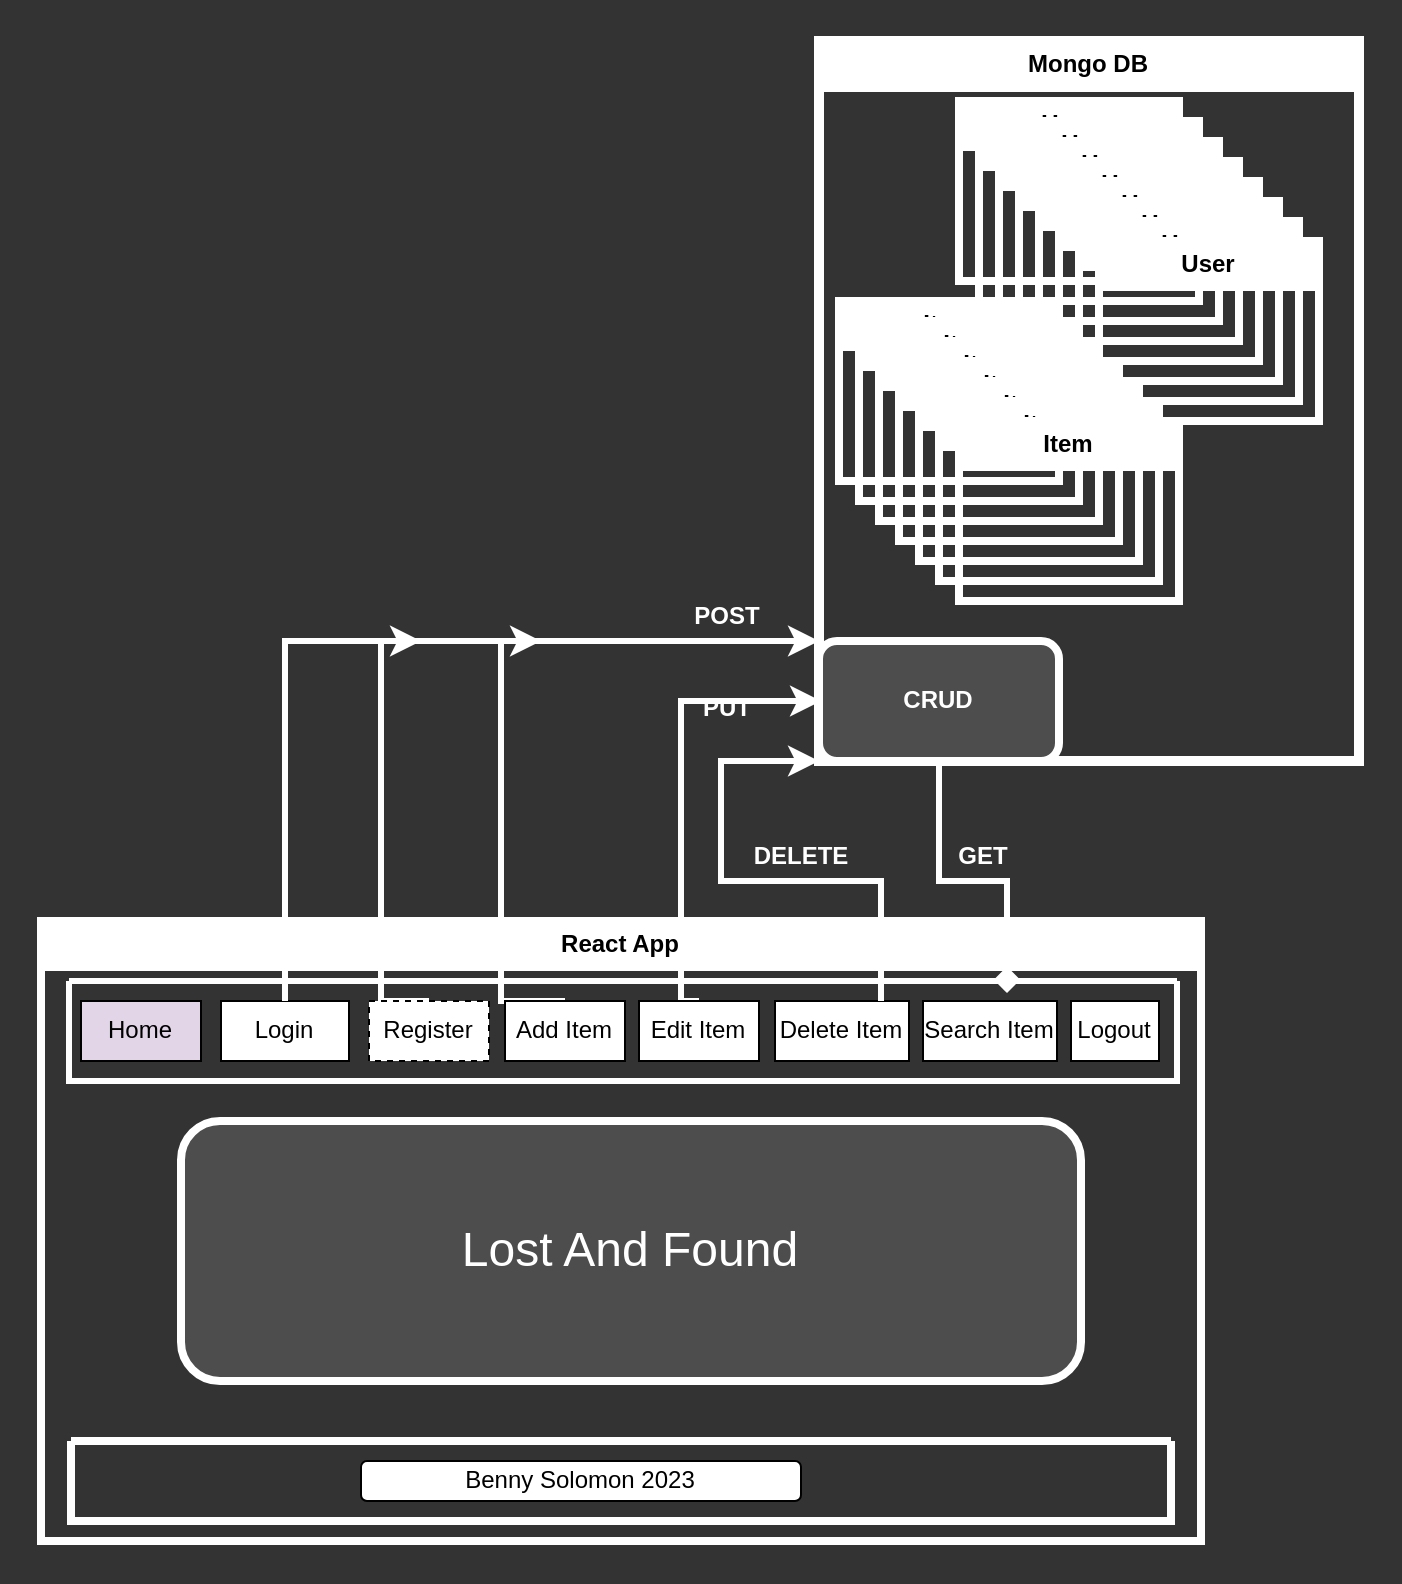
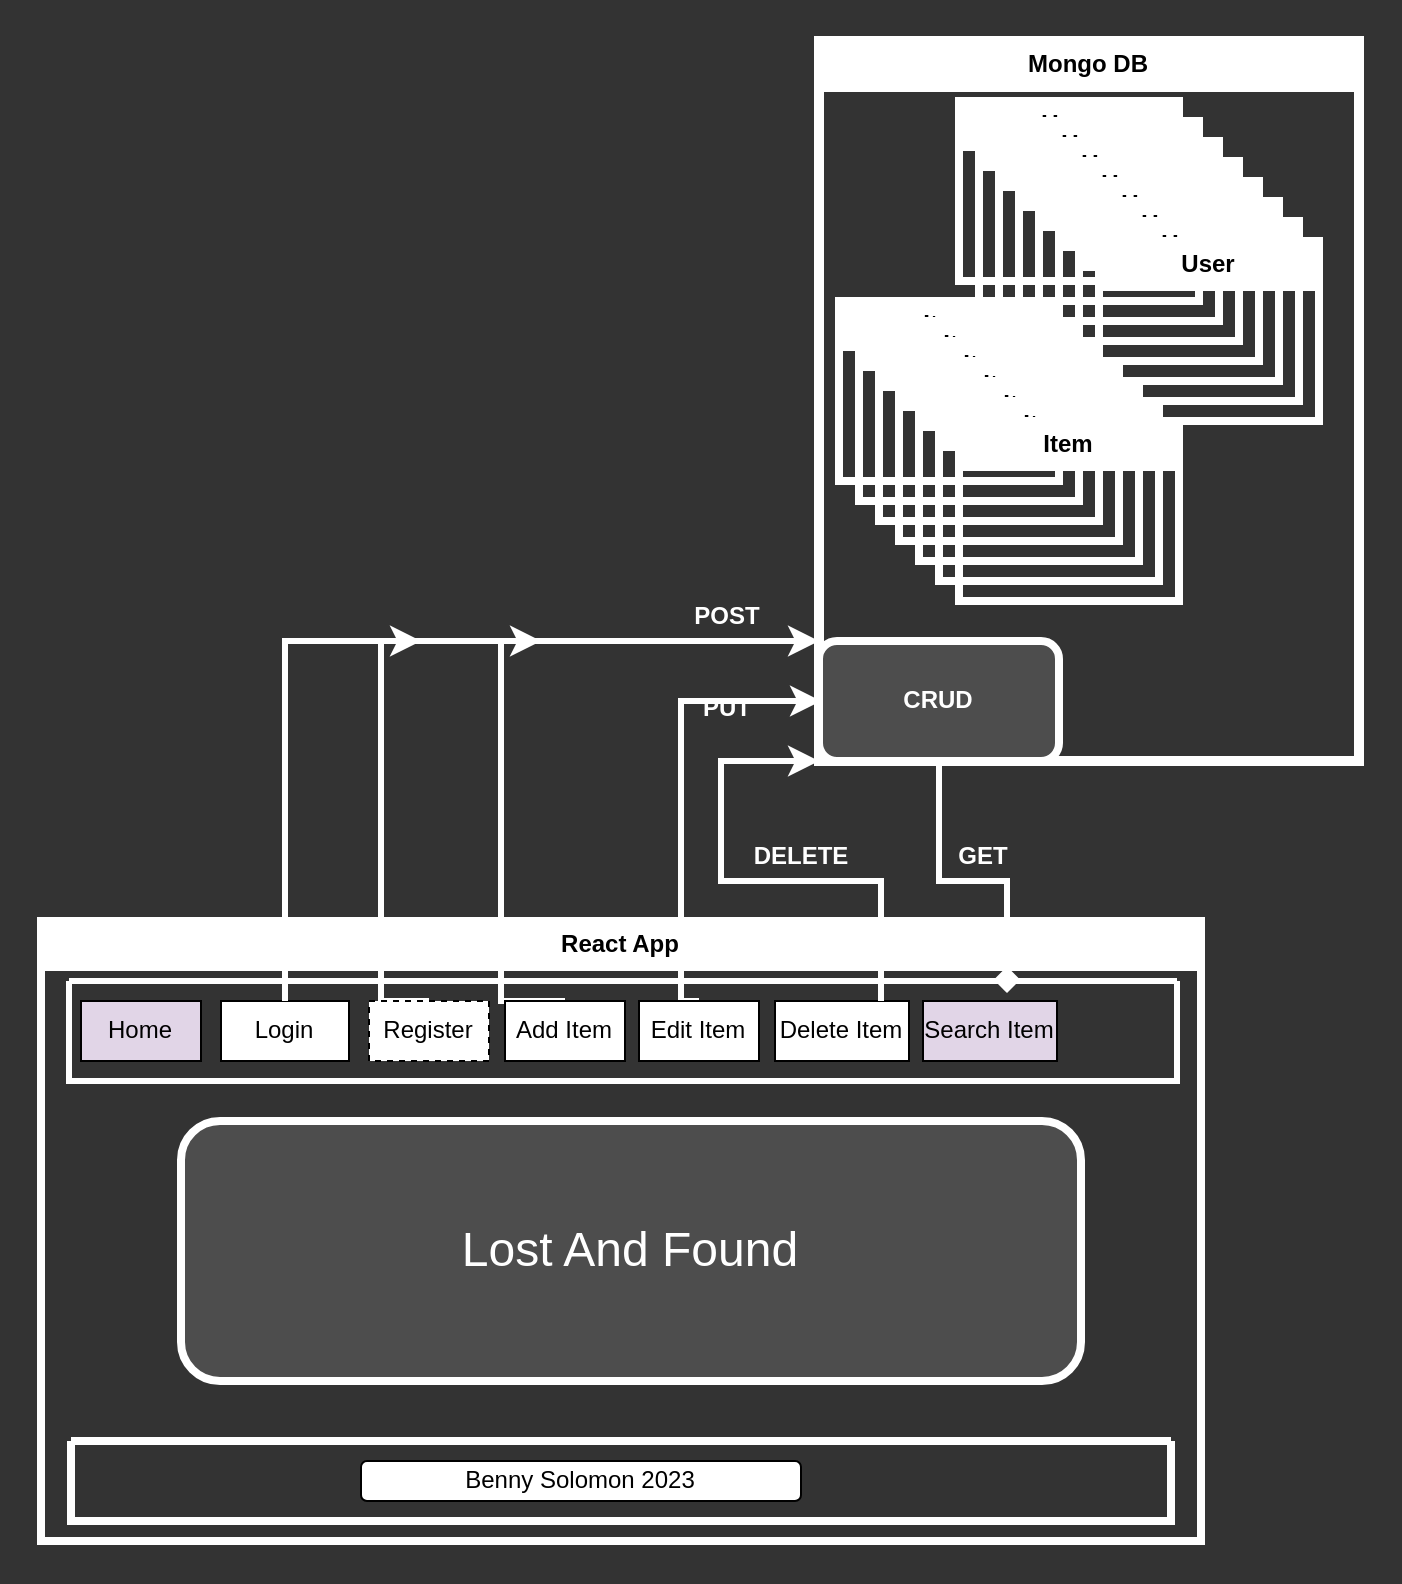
(990, 1031) -> (990, 1031)
(1115, 1031) -> none
